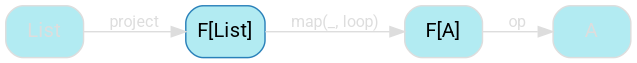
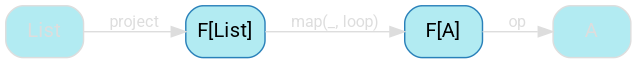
(444, 32) -> (444, 32)
